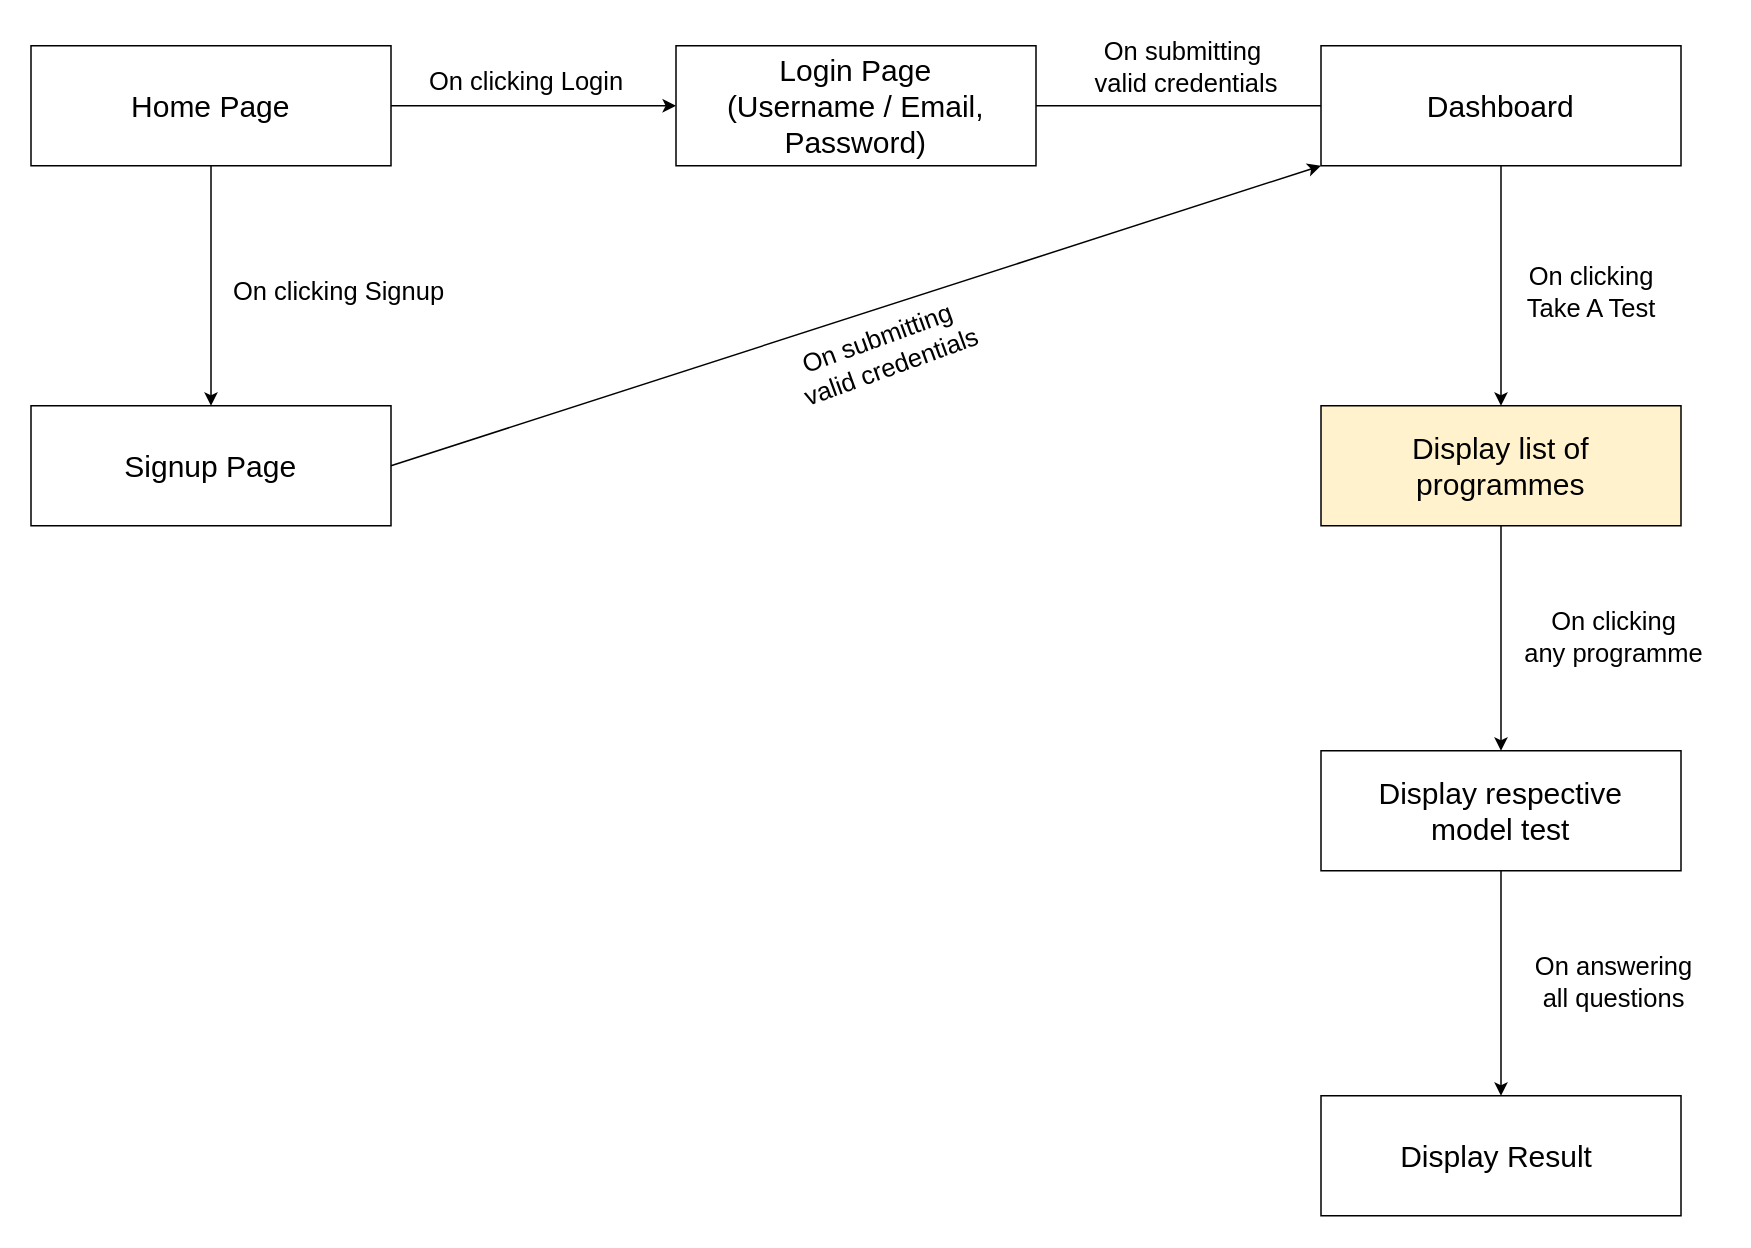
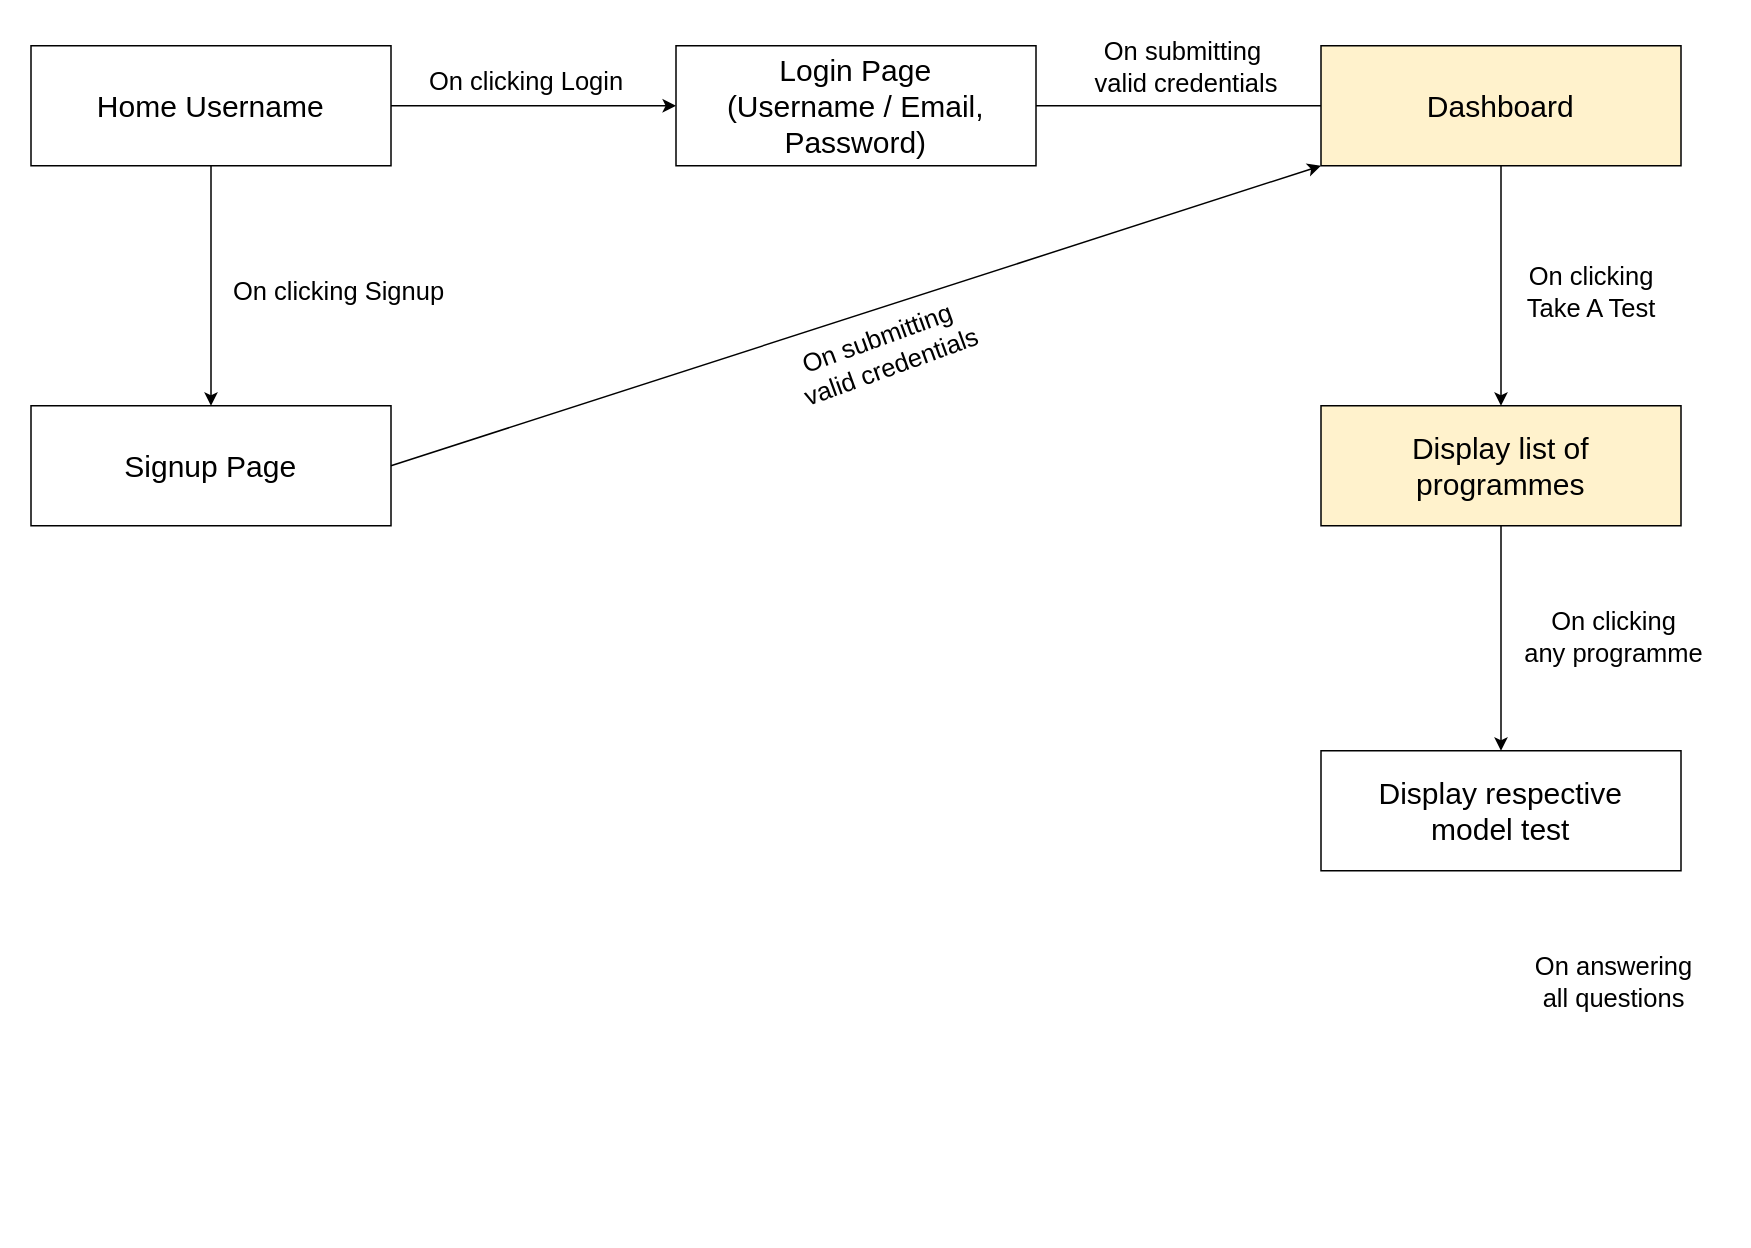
(211, 106) -> (211, 106)
(1501, 106) -> (1501, 106)
(1501, 978) -> none
(1501, 1156) -> none
